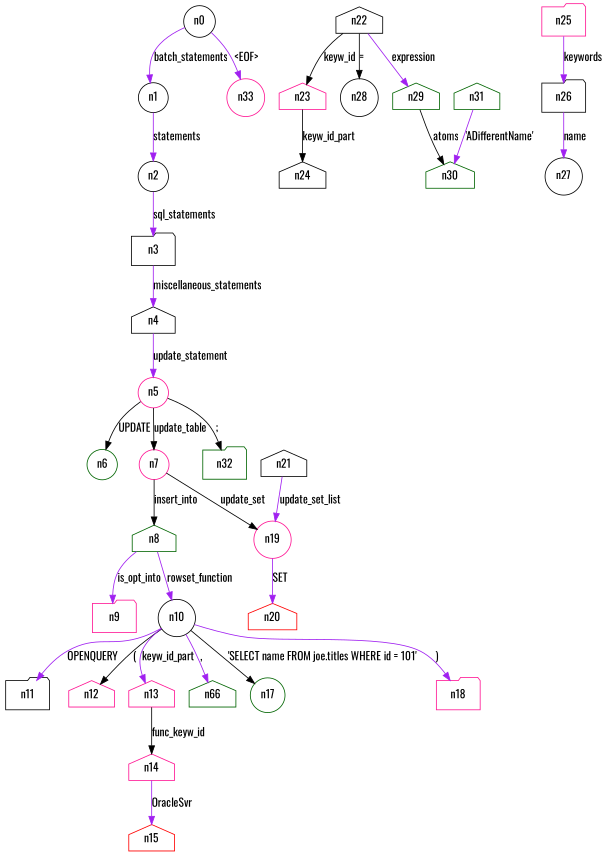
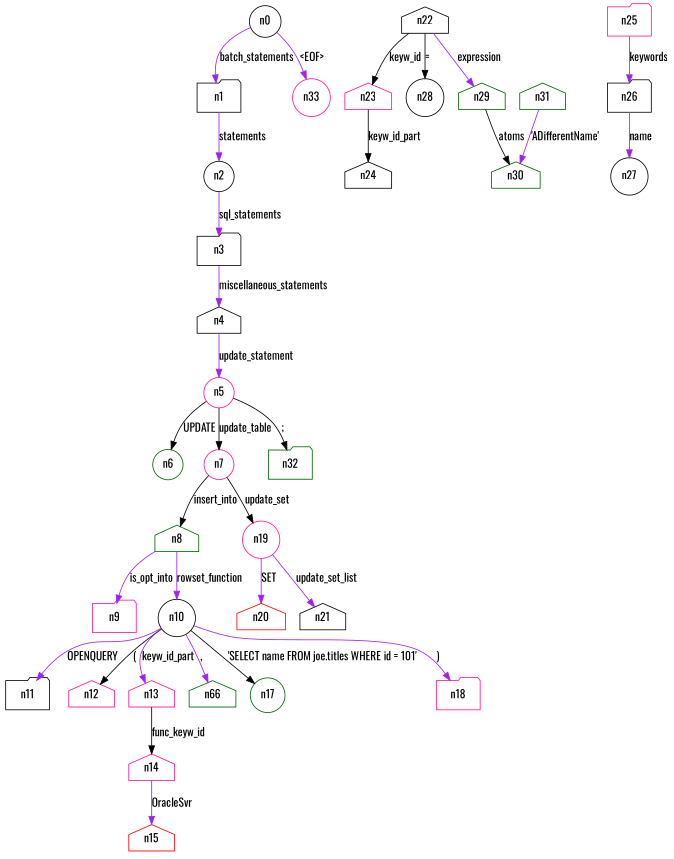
(153, 98) -> (219, 98)
(279, 495) -> (291, 577)
